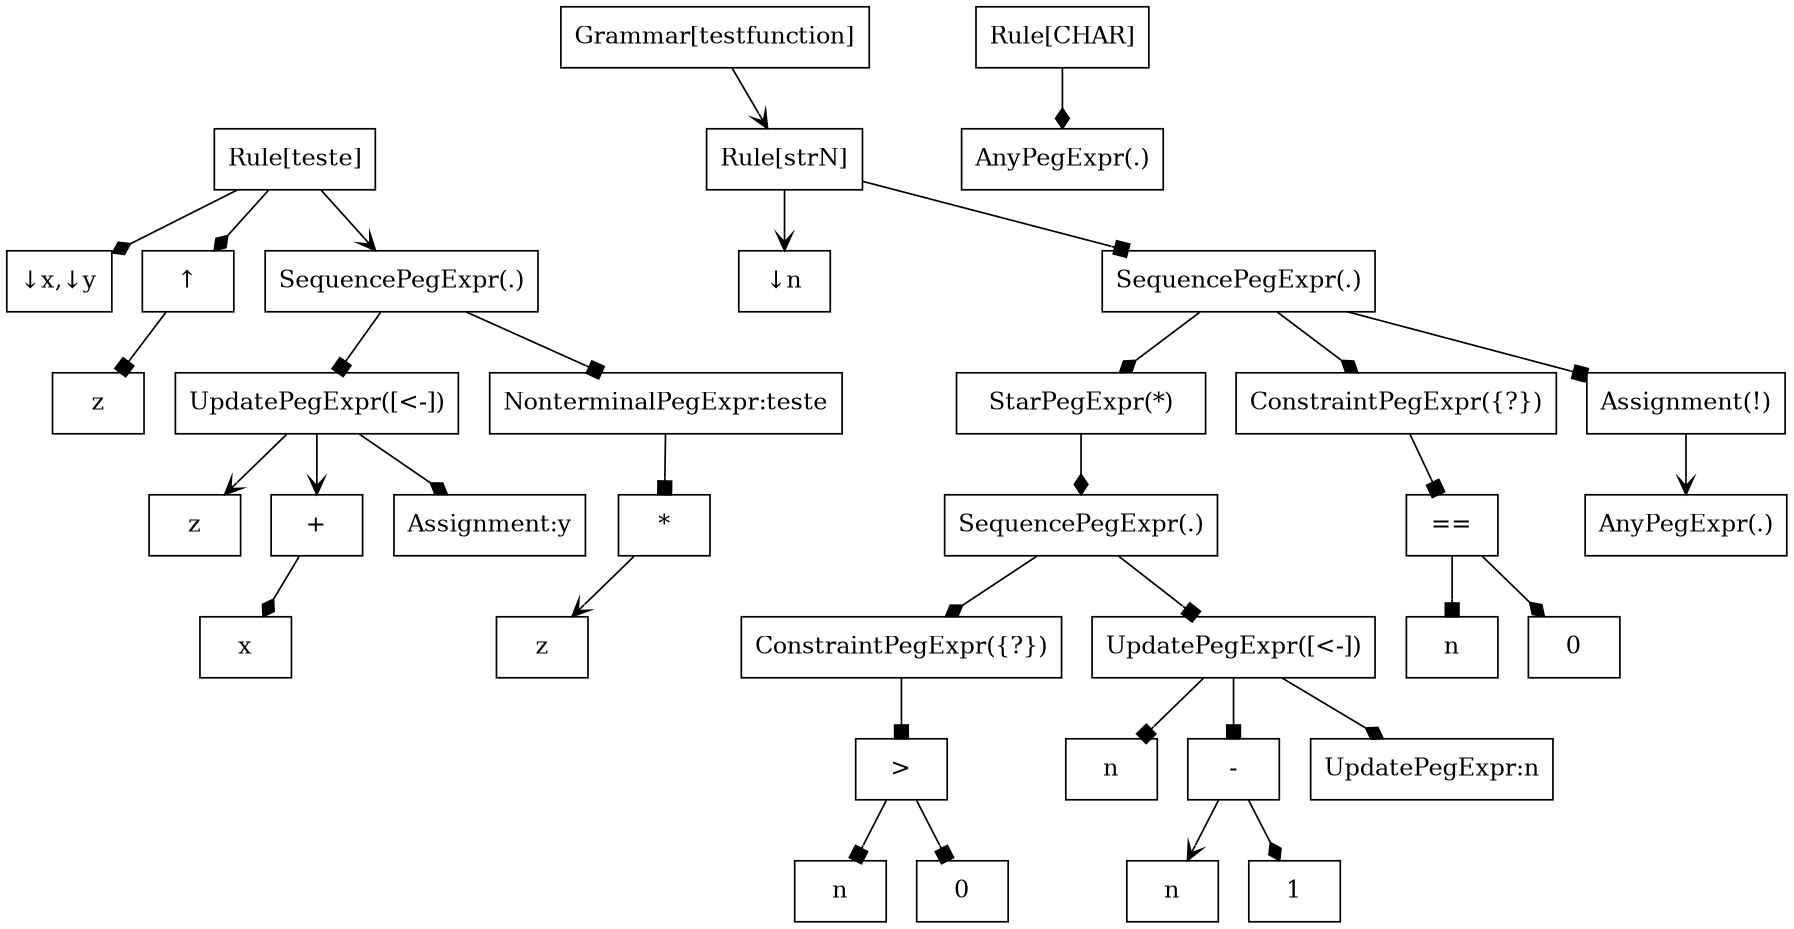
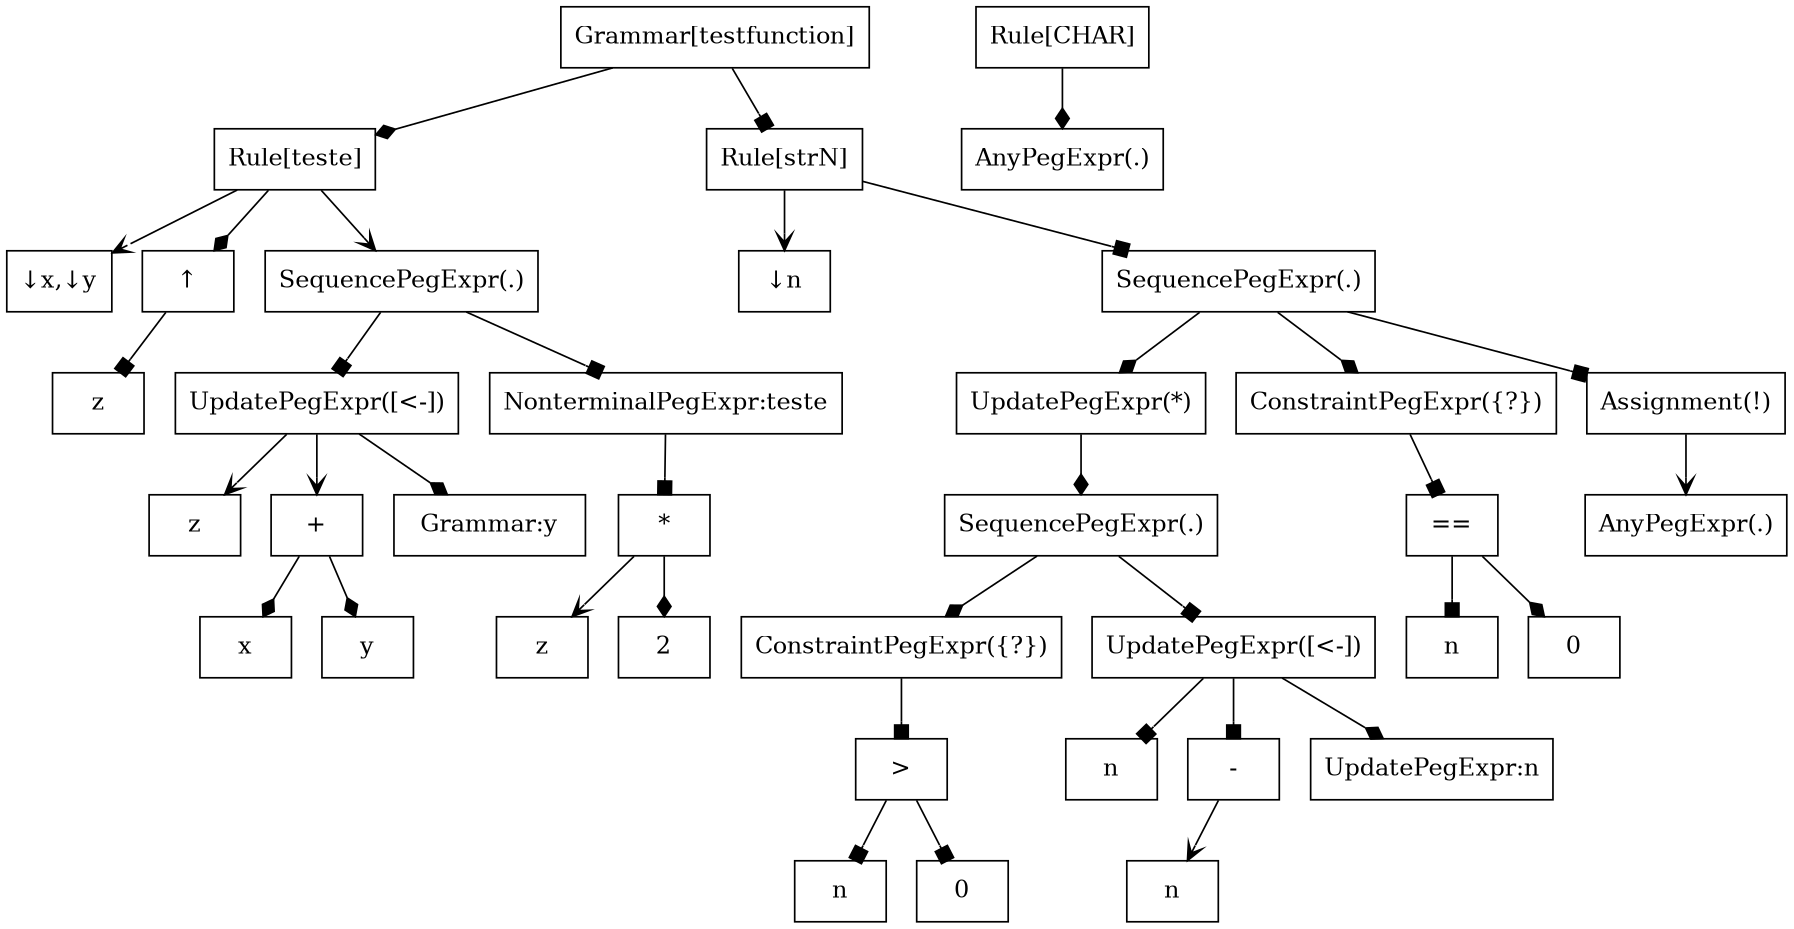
(745, 91) -> (745, 91)
none -> (504, 99)
(184, 217) -> (184, 217)
(1081, 403) -> (1081, 403)
(490, 525) -> (490, 525)
none -> (368, 647)
none -> (664, 647)
(1295, 891) -> none
